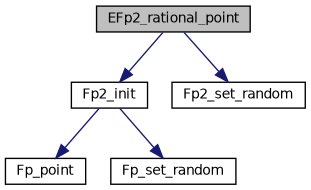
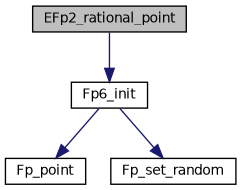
(109, 95) -> (109, 95)
(239, 95) -> none
